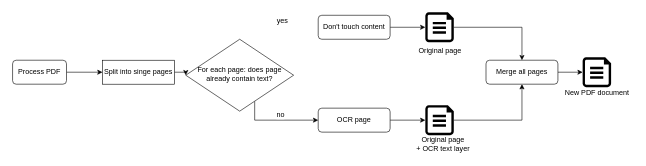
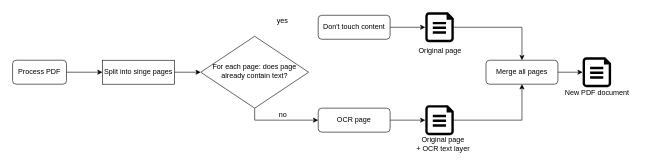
(240, 75) -> (255, 72)
